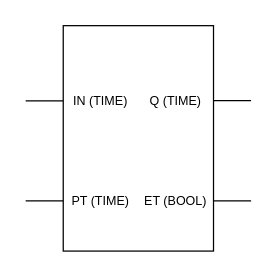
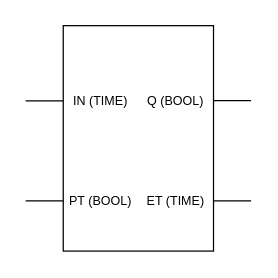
(176, 101) -> (176, 101)
(101, 201) -> (101, 201)
(176, 201) -> (176, 201)
